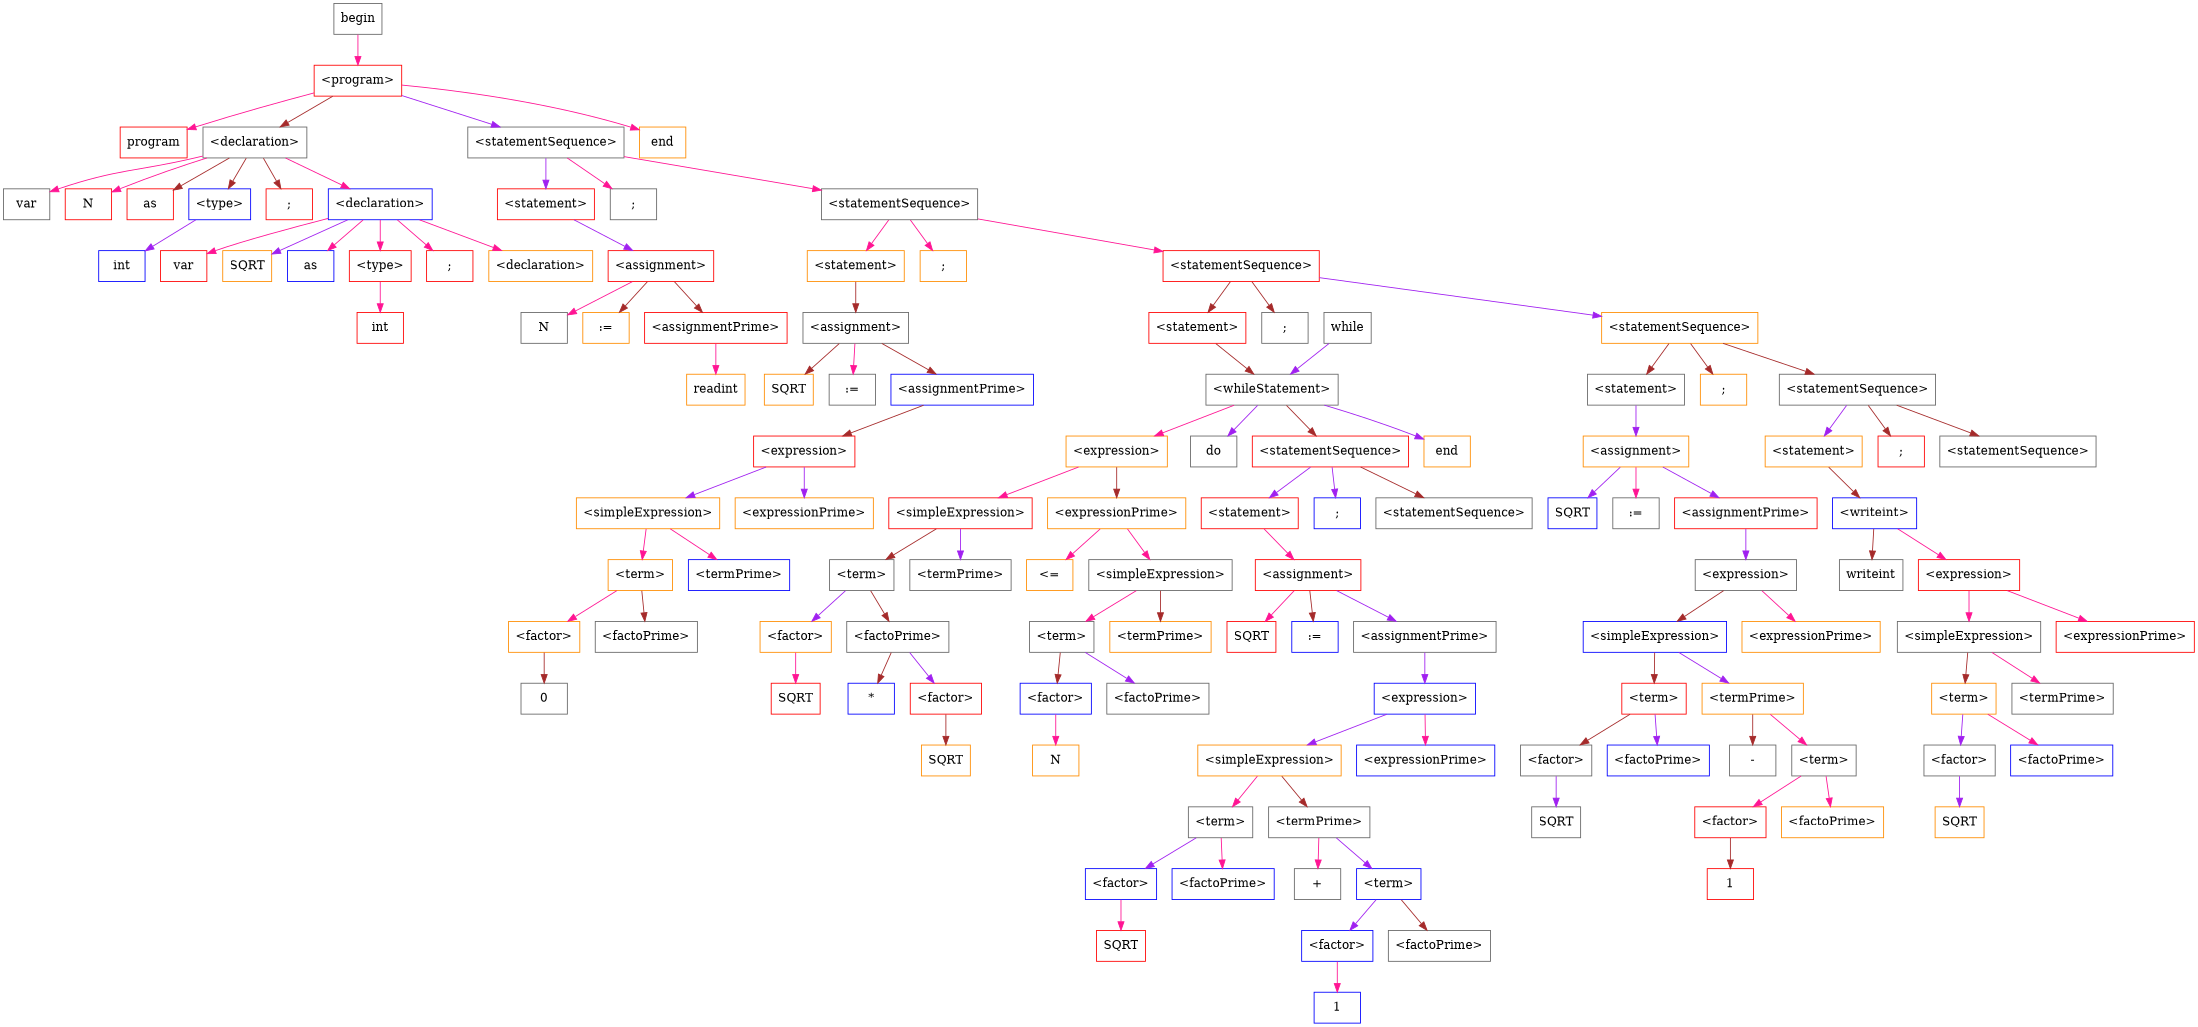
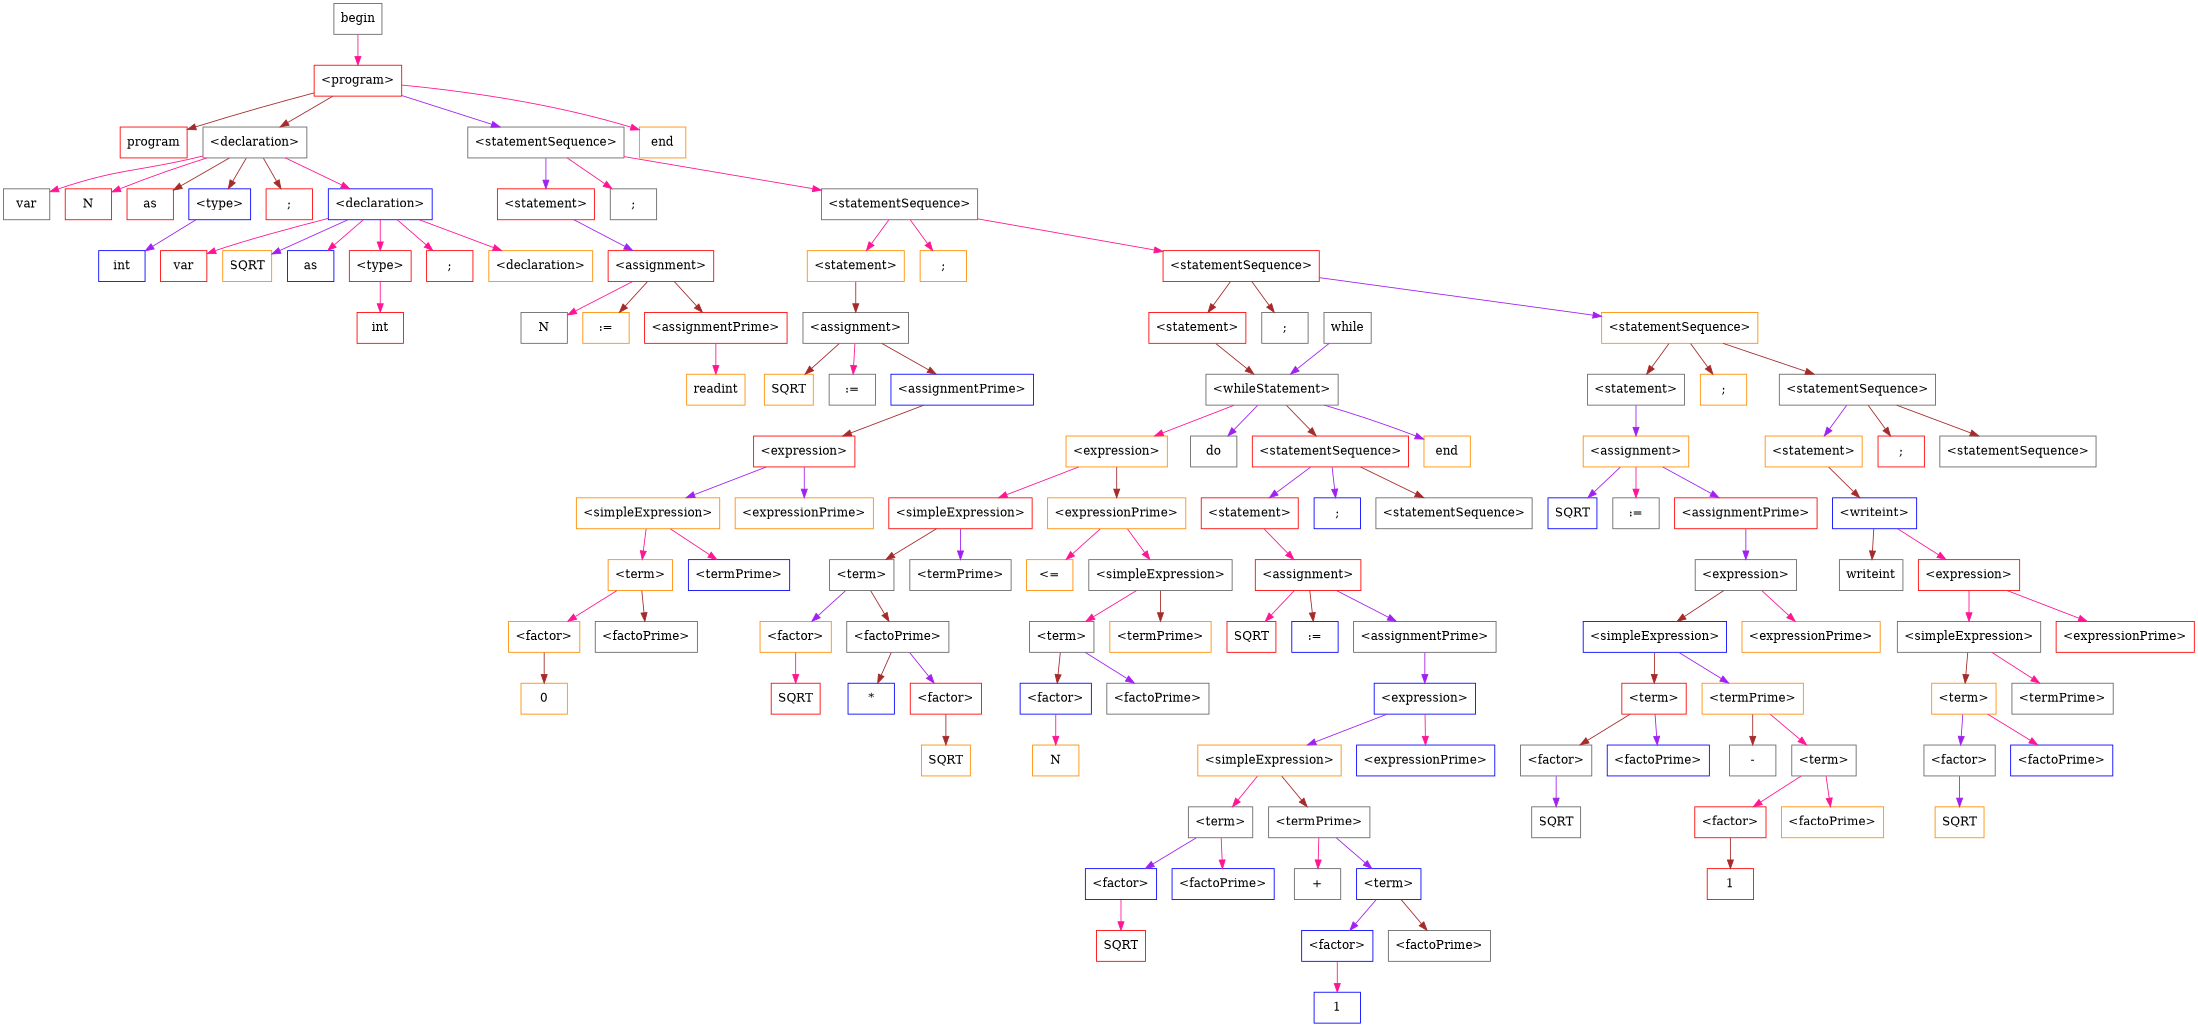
(255, 109) -> (255, 109)
(544, 699) -> (544, 699)
